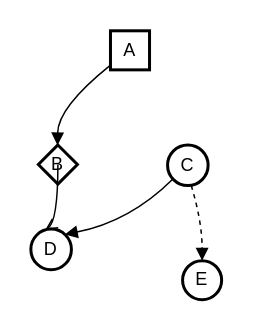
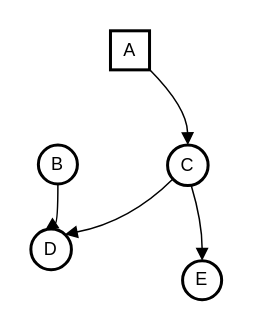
(77, 95) -> none
none -> (173, 98)
(58, 164) -> (58, 164)
(57, 196) -> (58, 202)
(199, 218) -> (199, 218)
